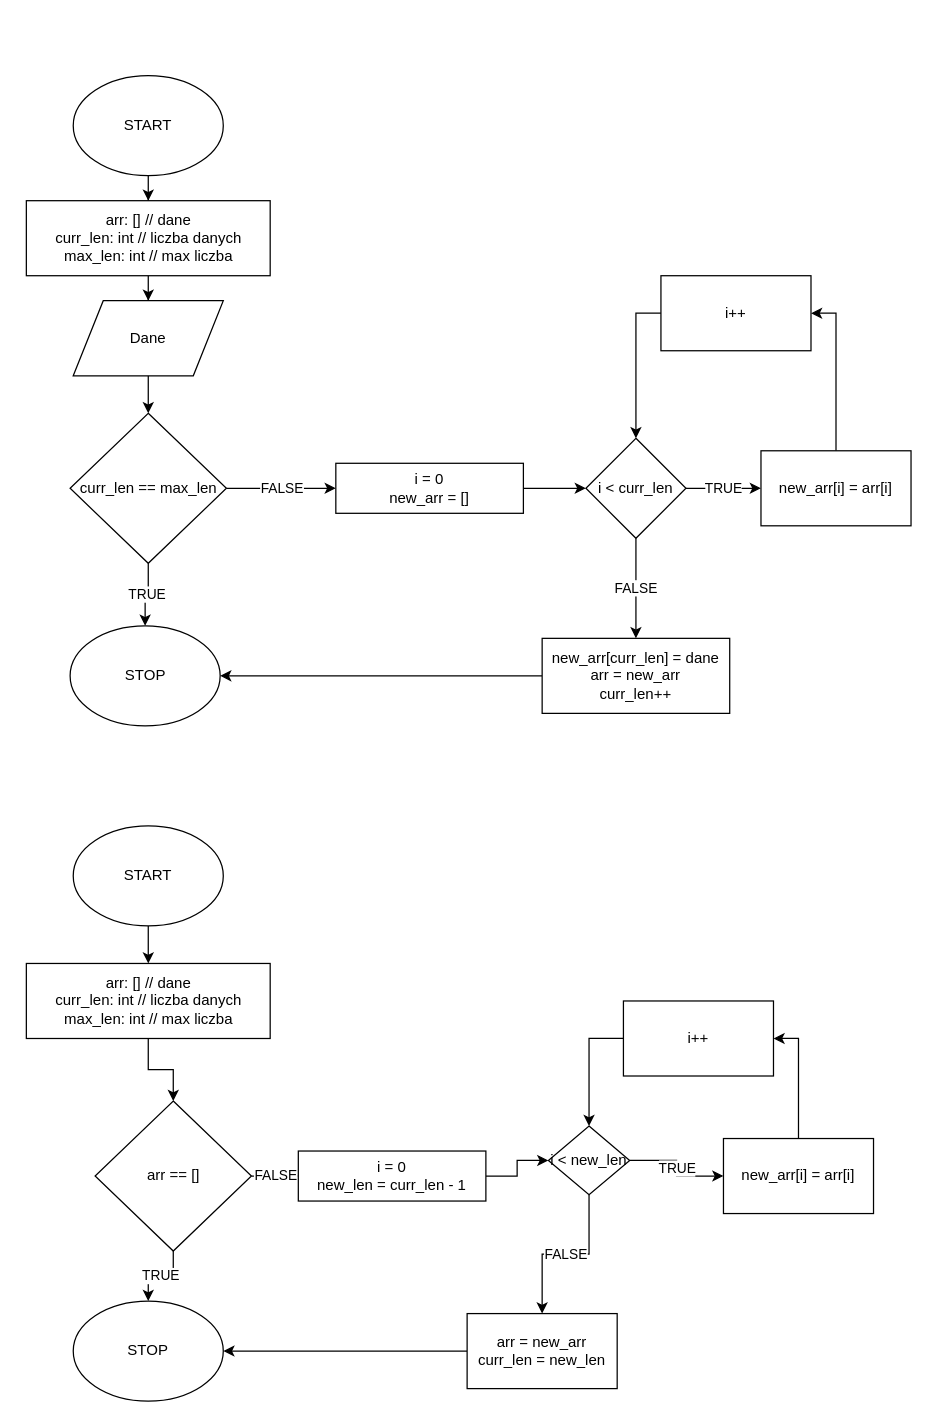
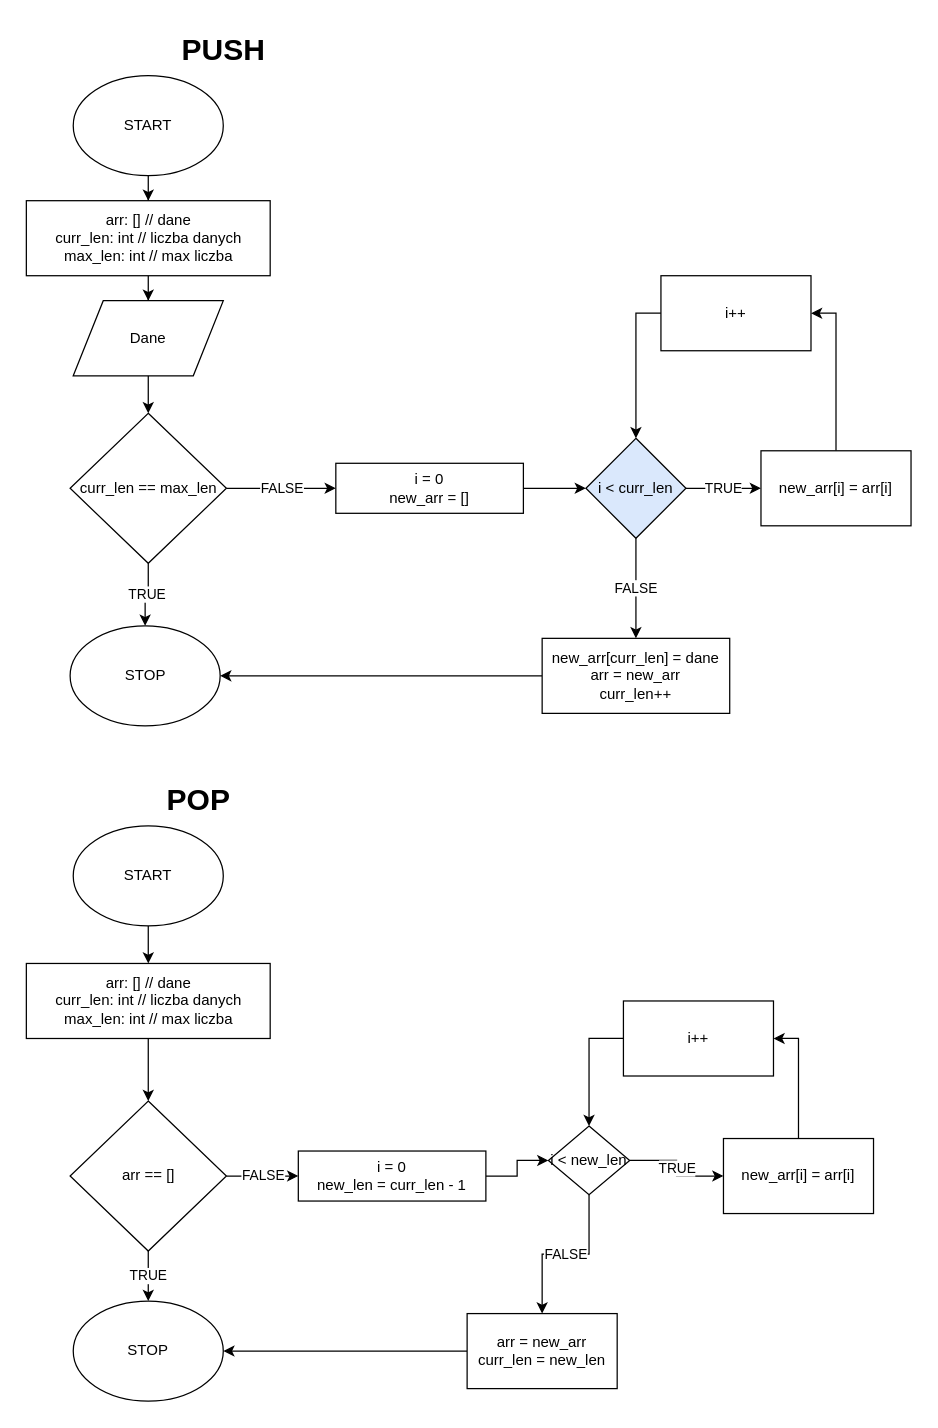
none -> (223, 51)
(636, 488) -> (636, 488)
none -> (198, 801)
(173, 1176) -> (148, 1176)
